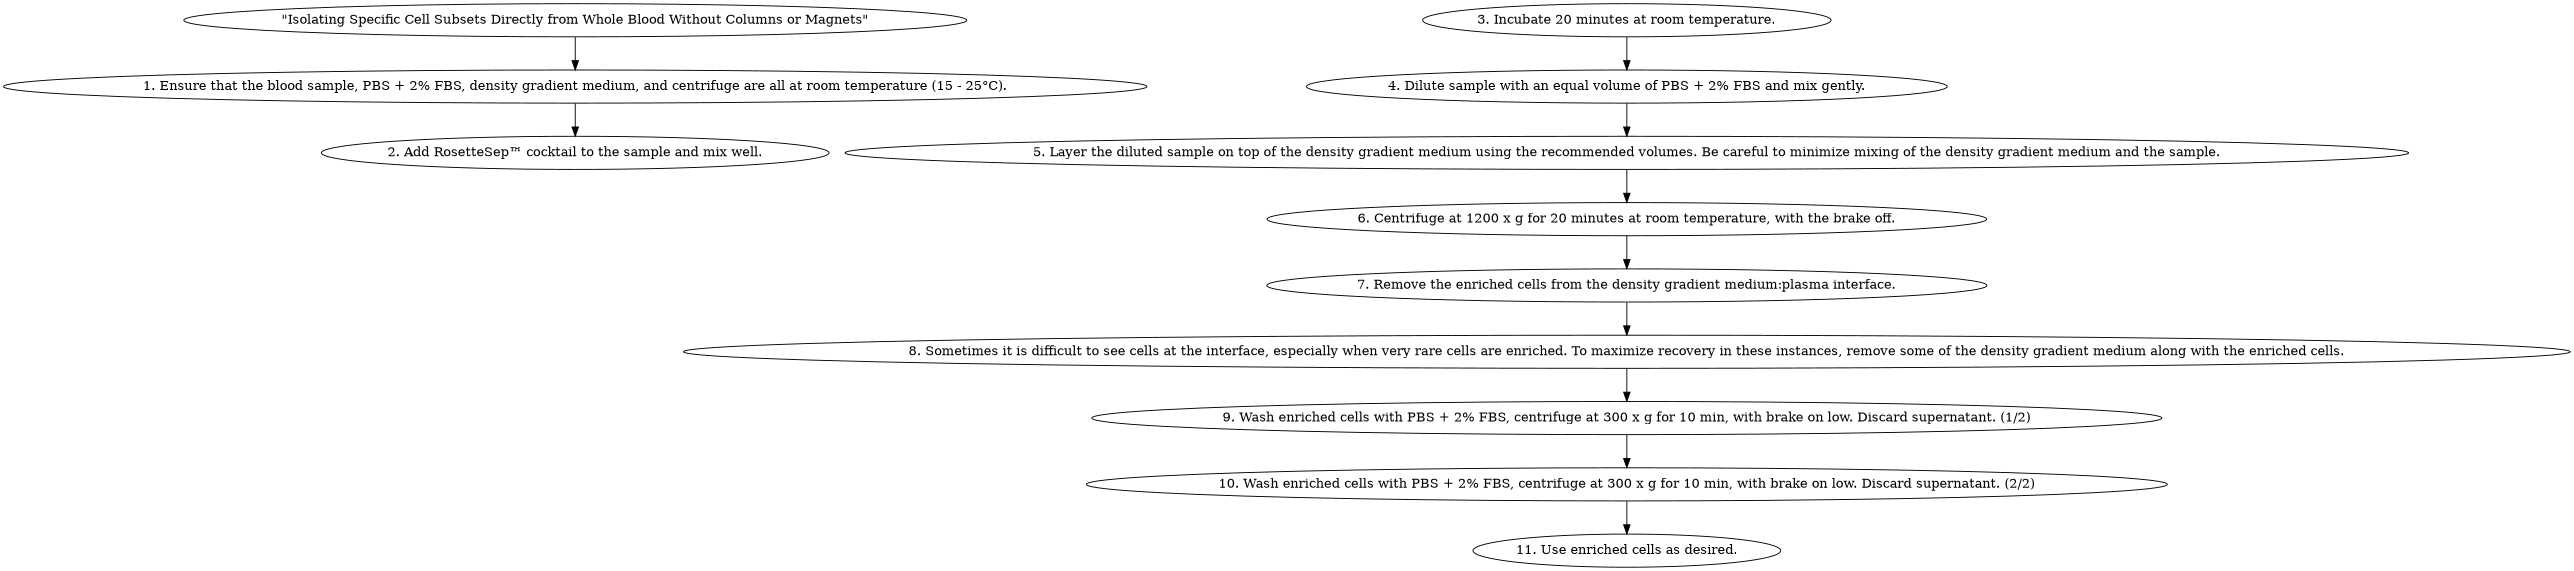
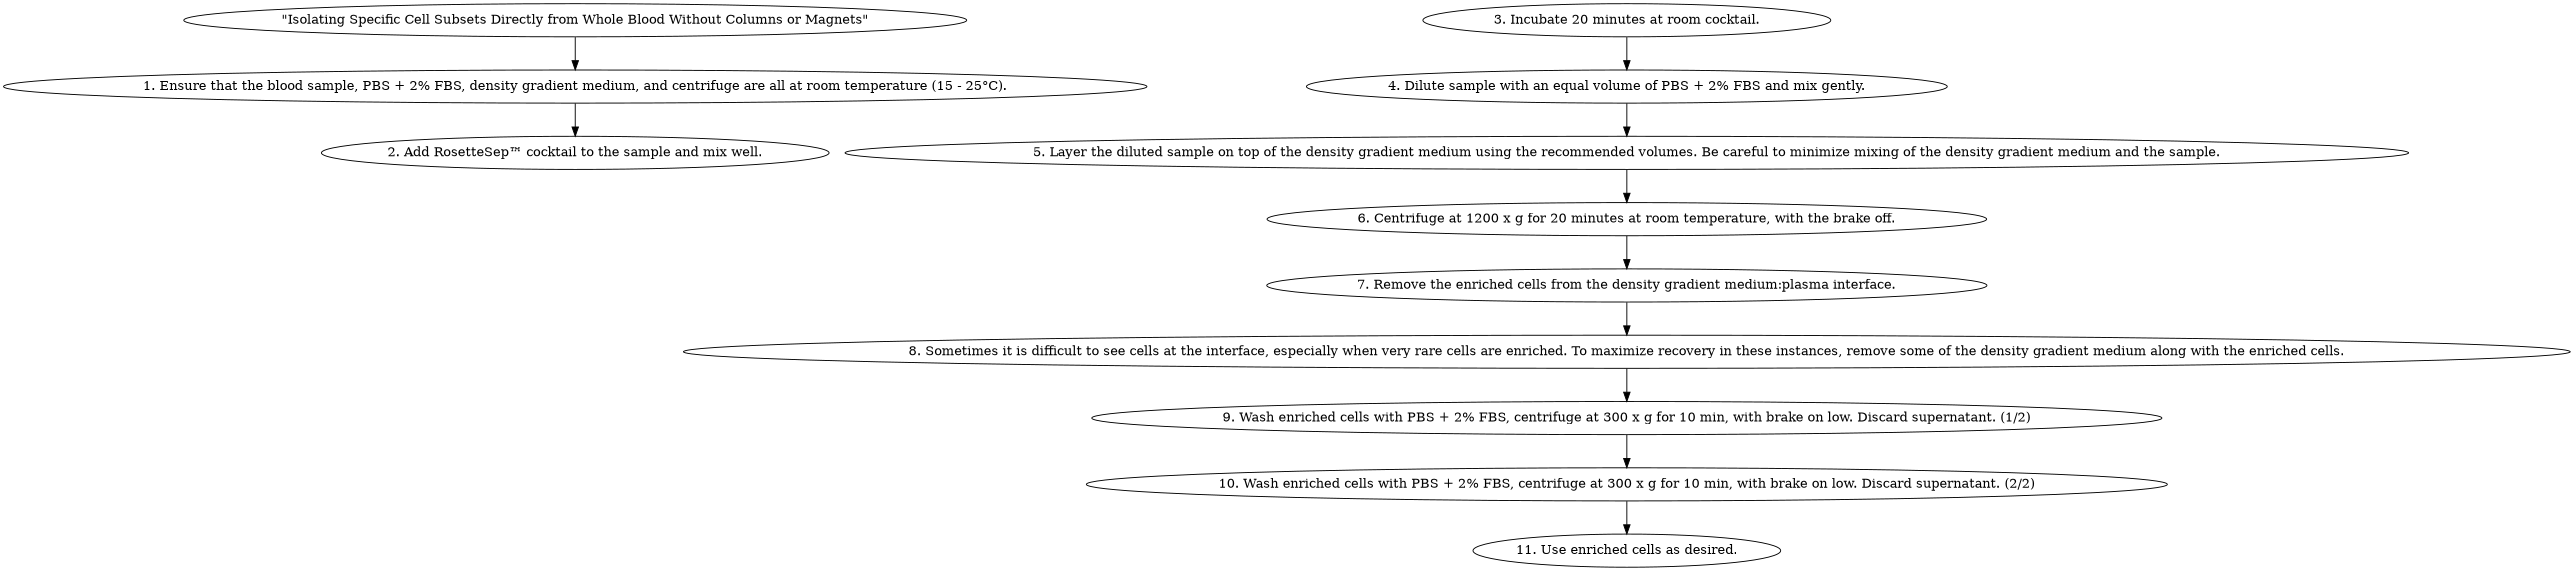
(1627, 20) -> (1627, 20)
